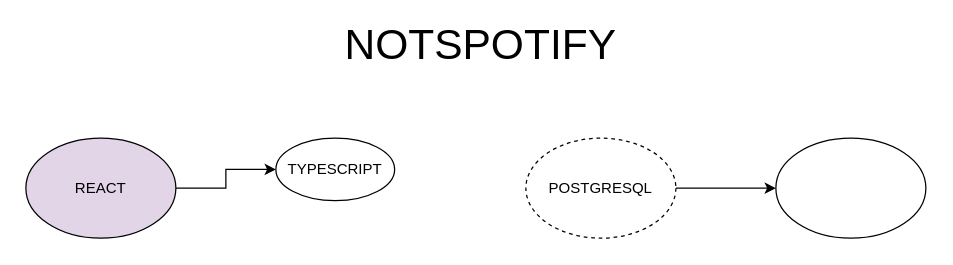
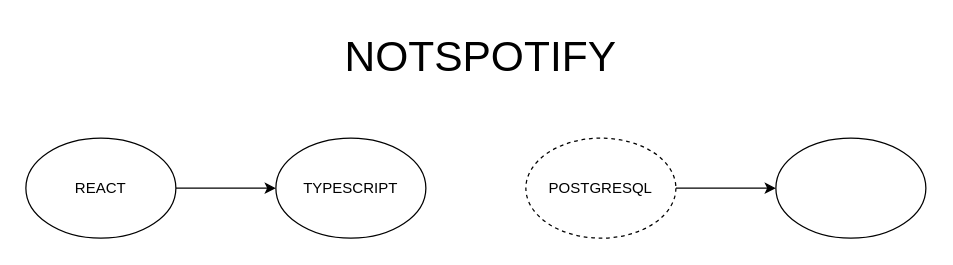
(481, 44) -> (481, 57)
(335, 169) -> (351, 188)
(101, 188) -> (101, 188)
